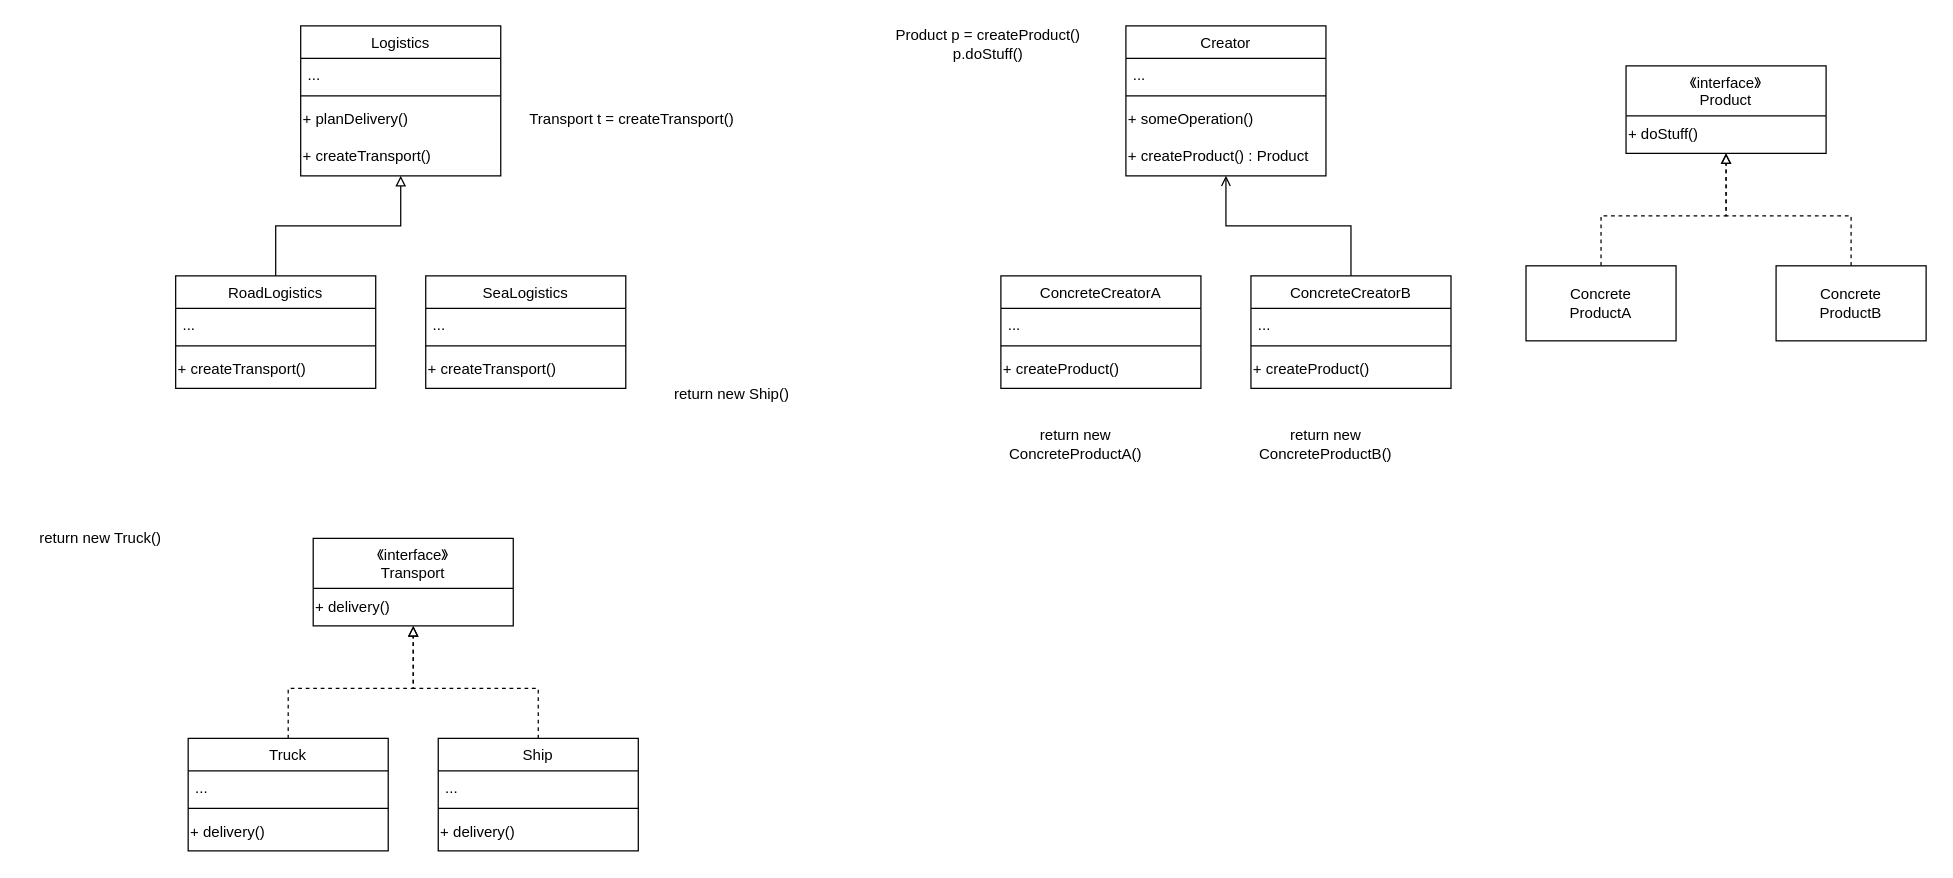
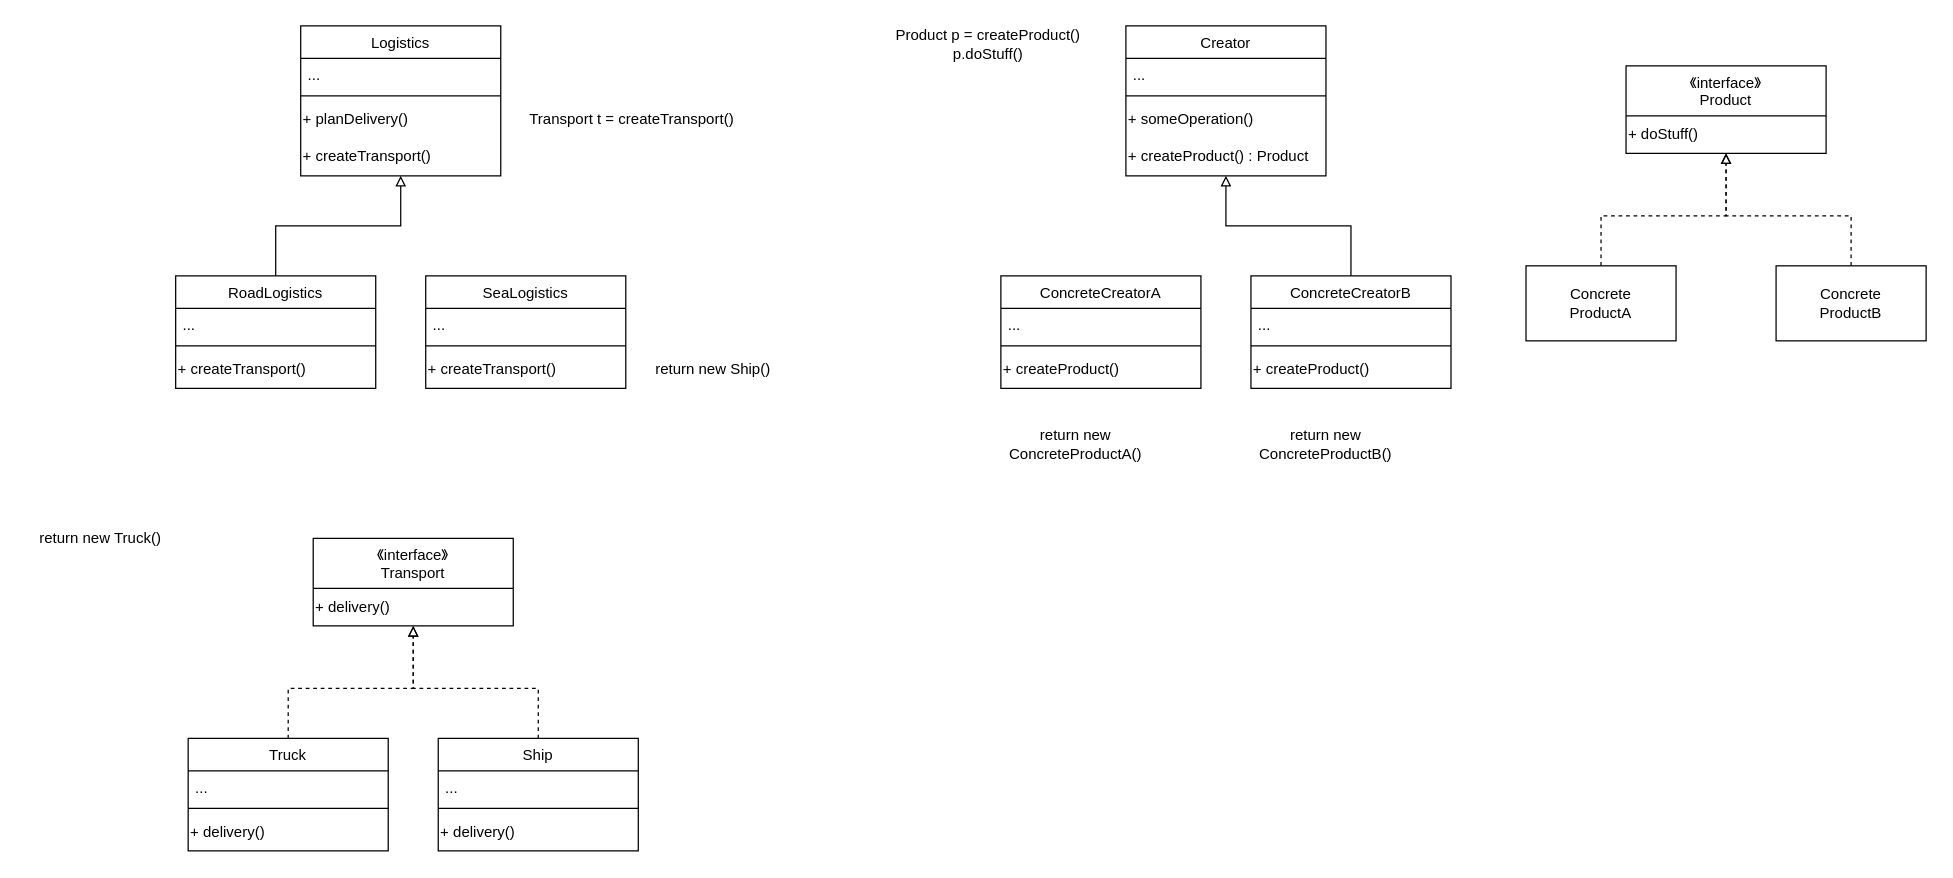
(1226, 183) -> (1226, 187)
(732, 394) -> (713, 369)
